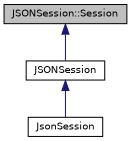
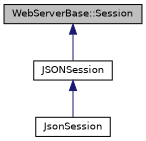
(65, 14) -> (73, 14)
